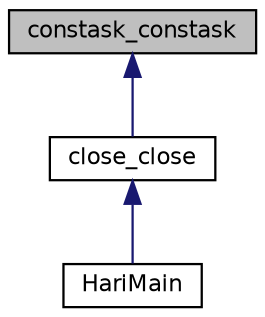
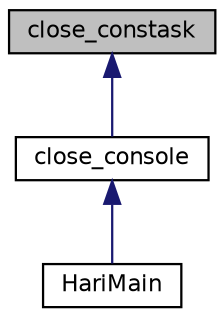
(133, 32) -> (112, 32)
(133, 159) -> (112, 159)
